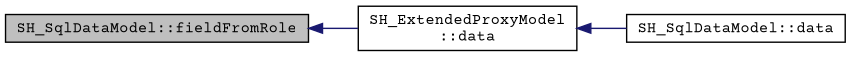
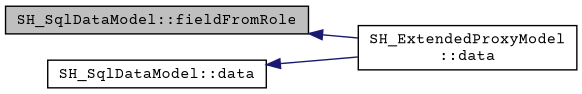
(609, 28) -> (319, 60)
